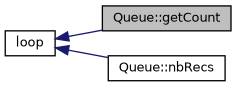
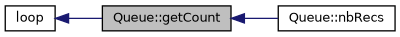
(88, 54) -> (261, 18)
